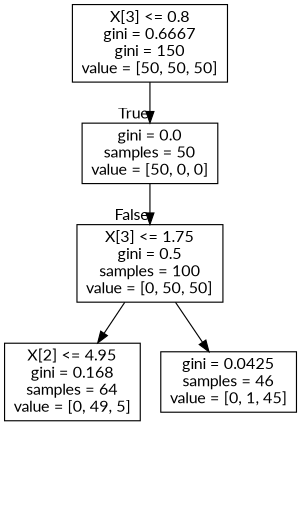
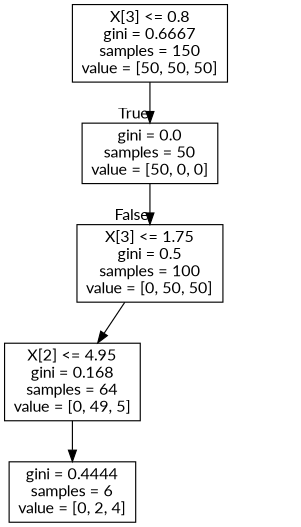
(150, 43) -> (150, 43)
(229, 382) -> none
none -> (72, 492)
